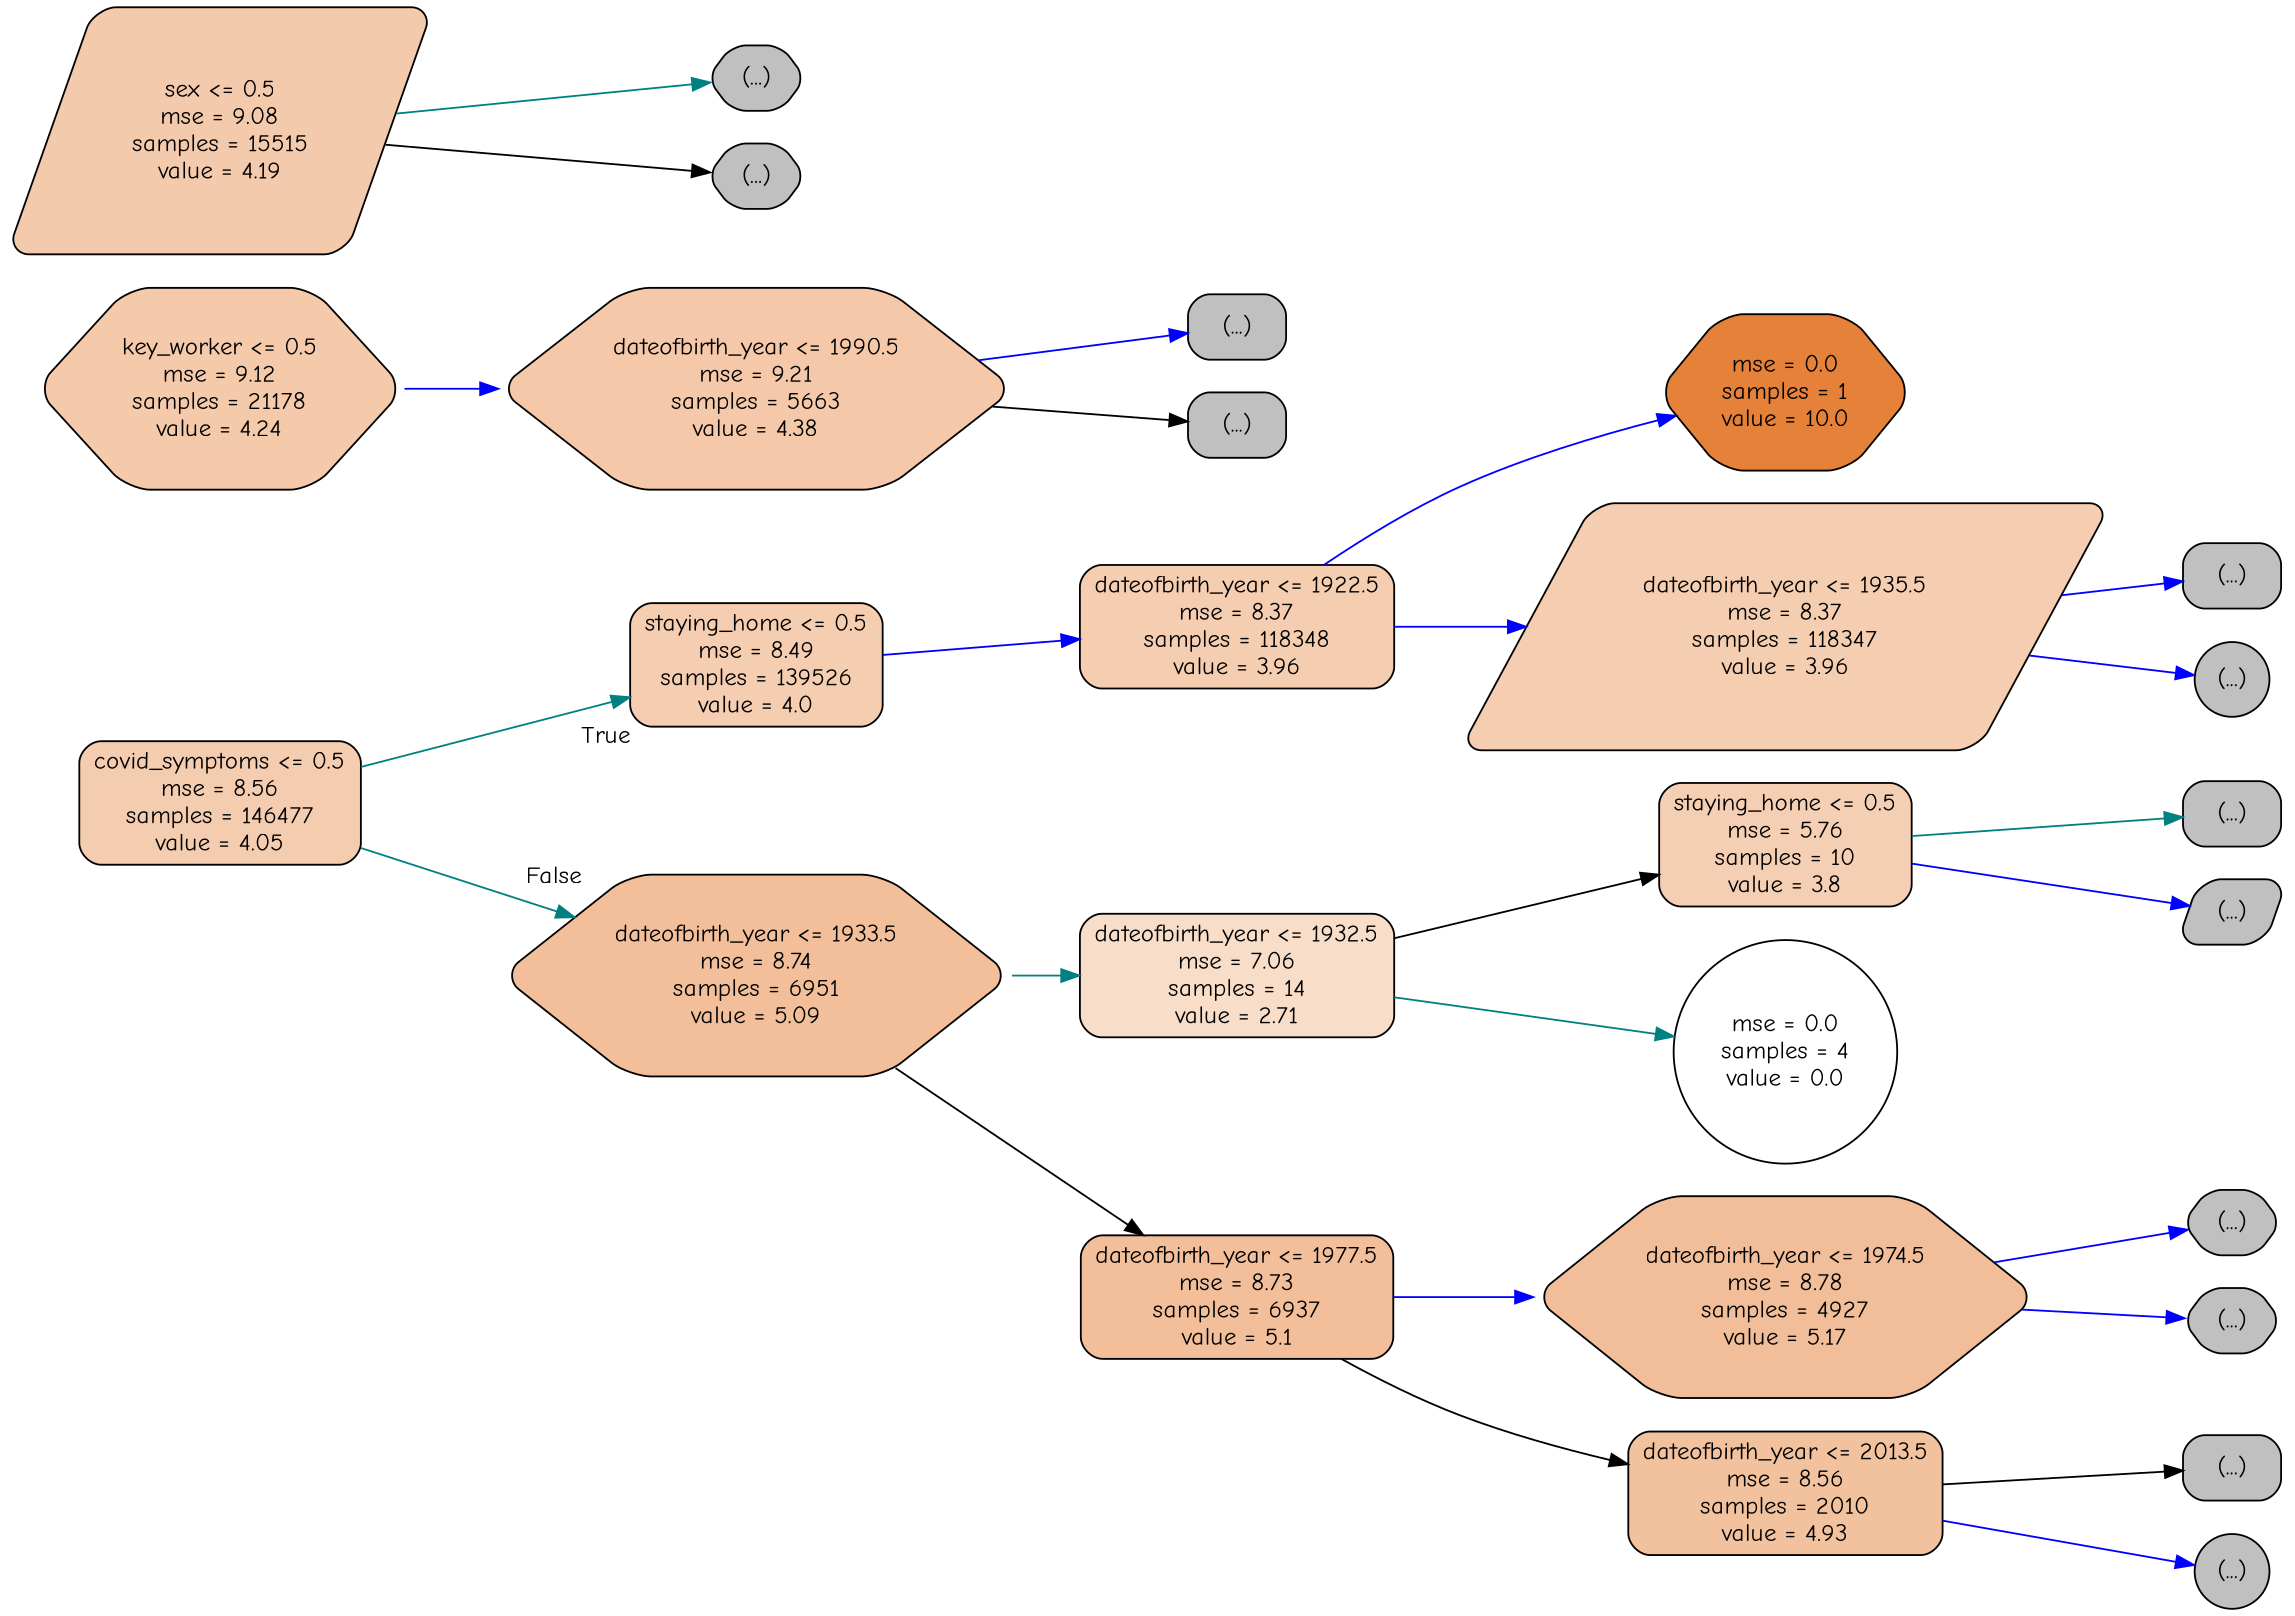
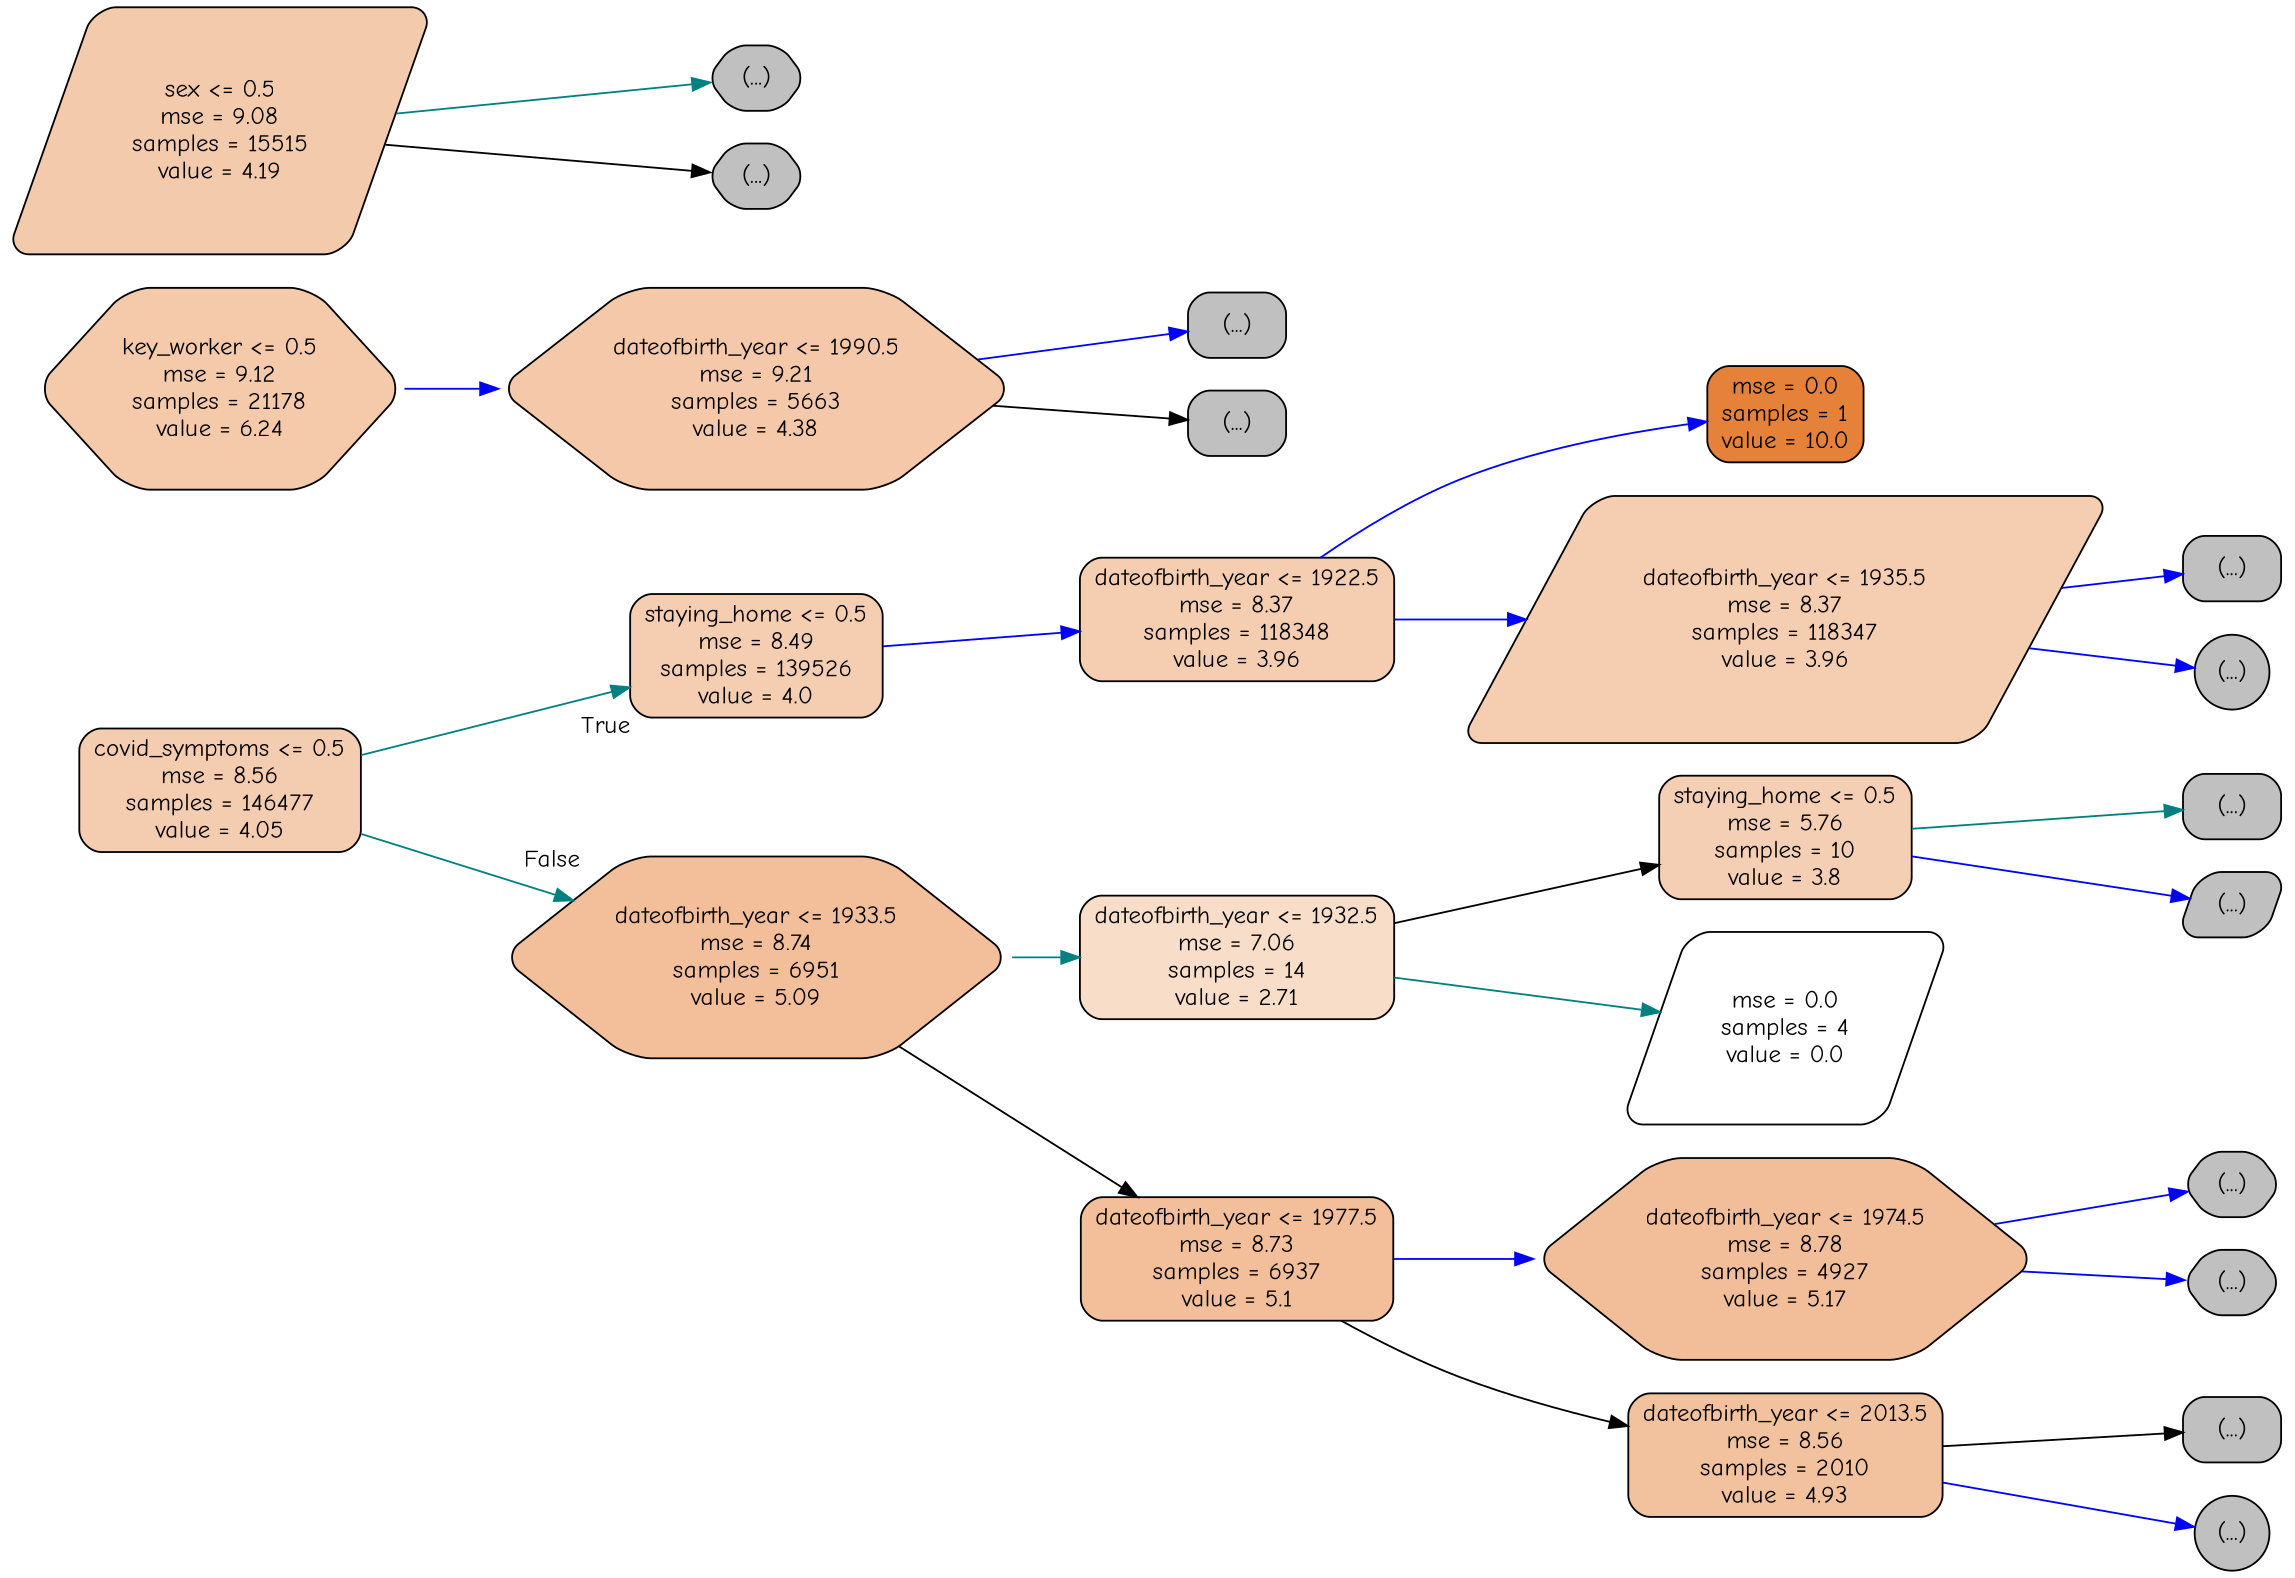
(220, 389) -> (220, 389)
(1785, 392) -> (1785, 414)
(1785, 1052) -> (1785, 1028)
